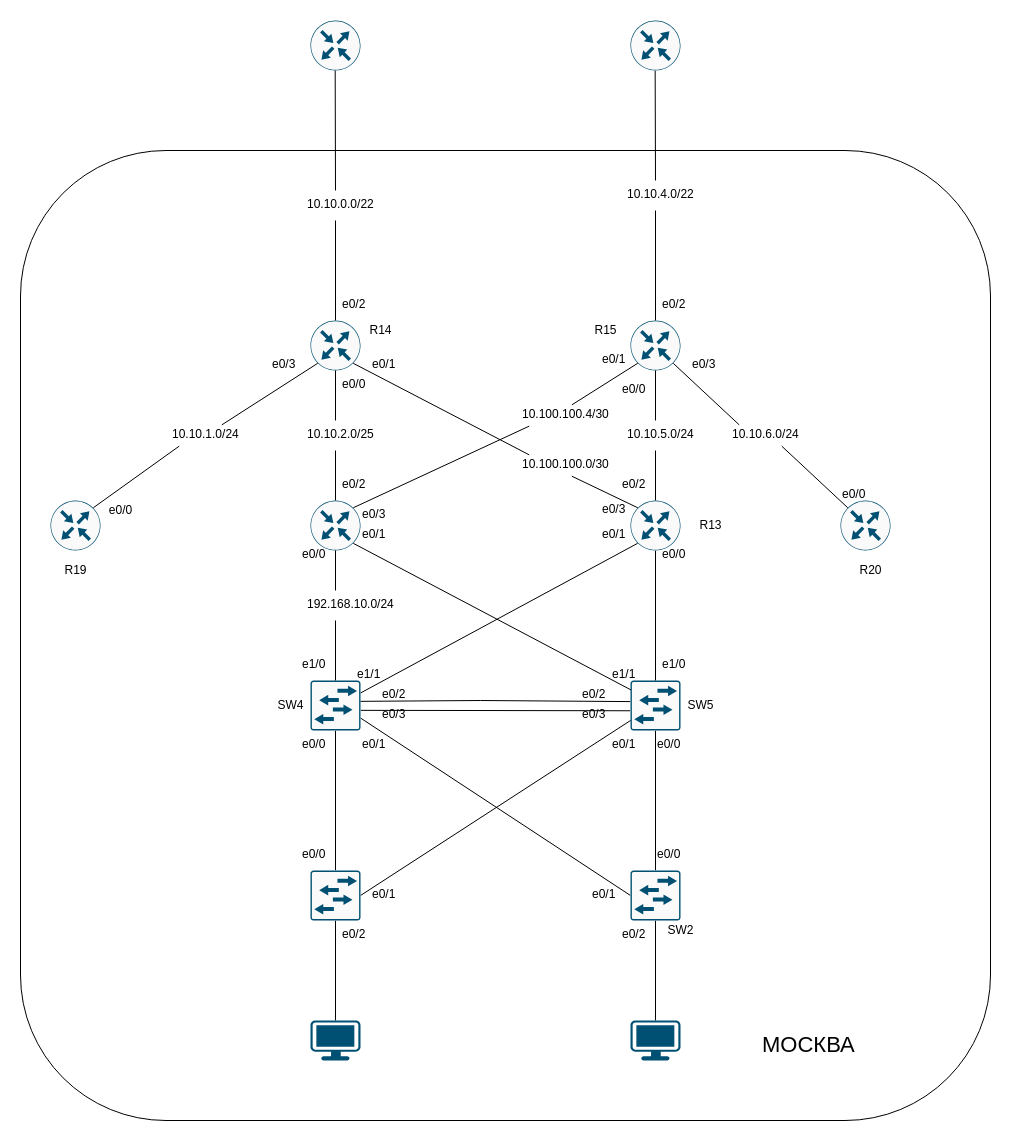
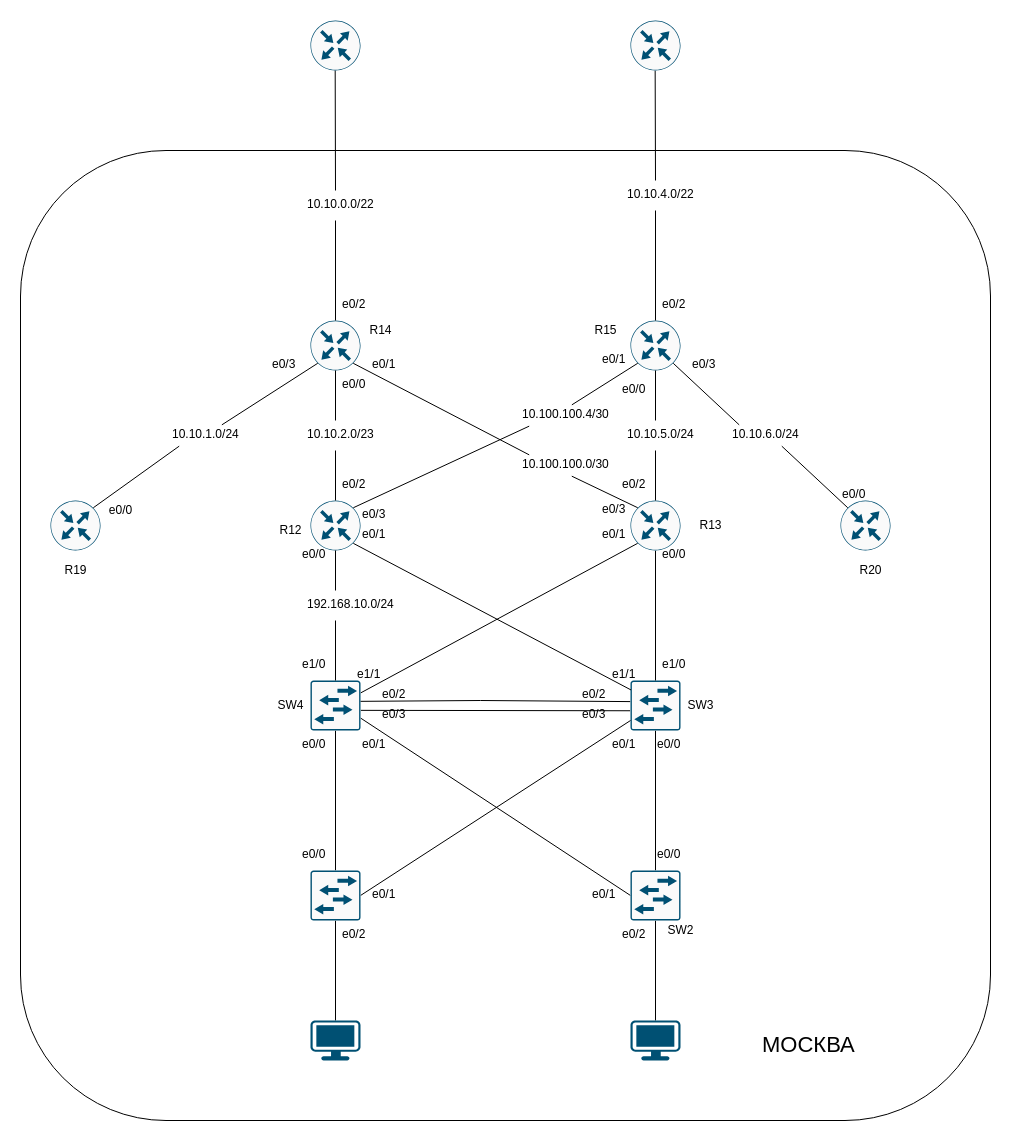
(337, 442) -> (337, 442)
none -> (291, 531)
(701, 706) -> (701, 706)
